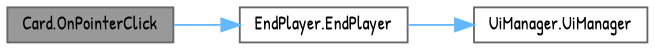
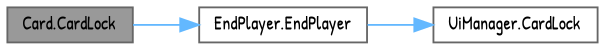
(90, 25) -> (70, 25)
(561, 25) -> (516, 25)
